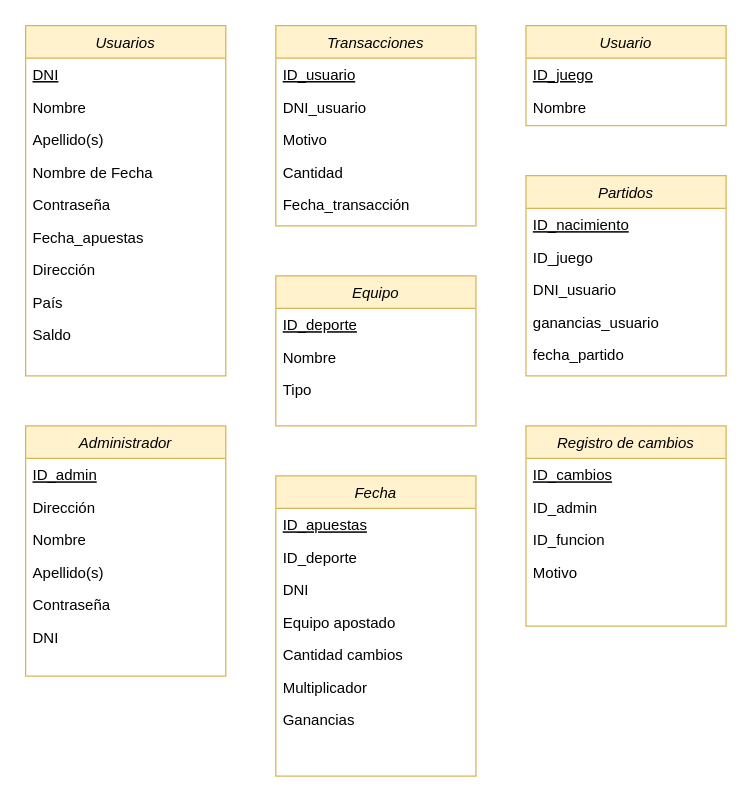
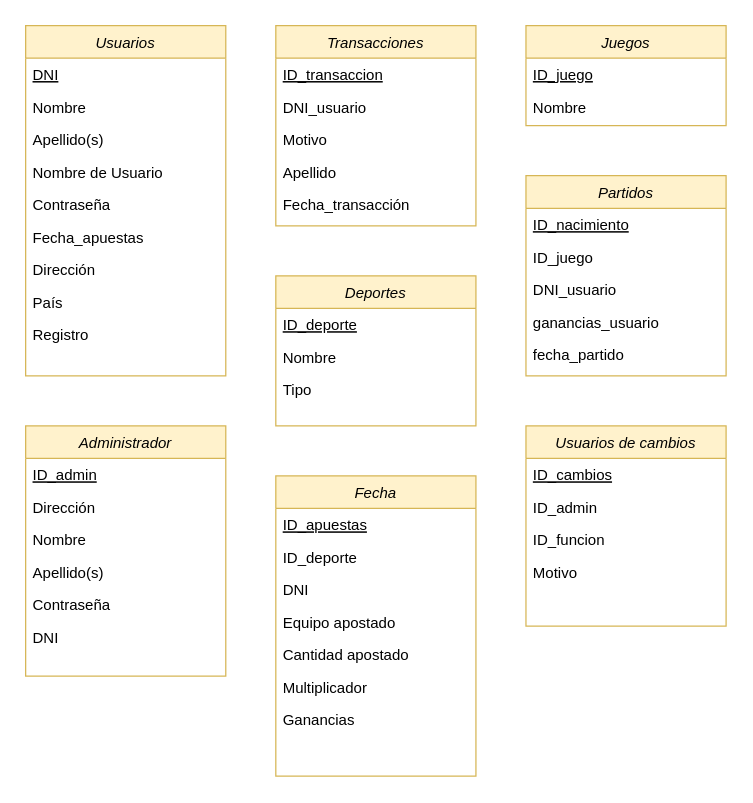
(625, 43) -> (625, 43)
(323, 75) -> (339, 75)
(92, 173) -> (98, 173)
(314, 173) -> (310, 173)
(375, 293) -> (375, 293)
(52, 335) -> (64, 335)
(625, 443) -> (625, 443)
(344, 655) -> (350, 655)
